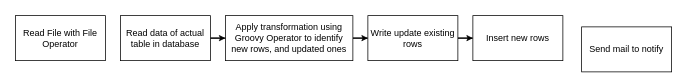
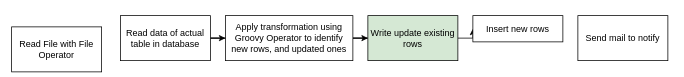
(60, 38) -> (57, 49)
(413, 38) -> (413, 38)
(518, 38) -> (518, 29)
(627, 49) -> (623, 38)
